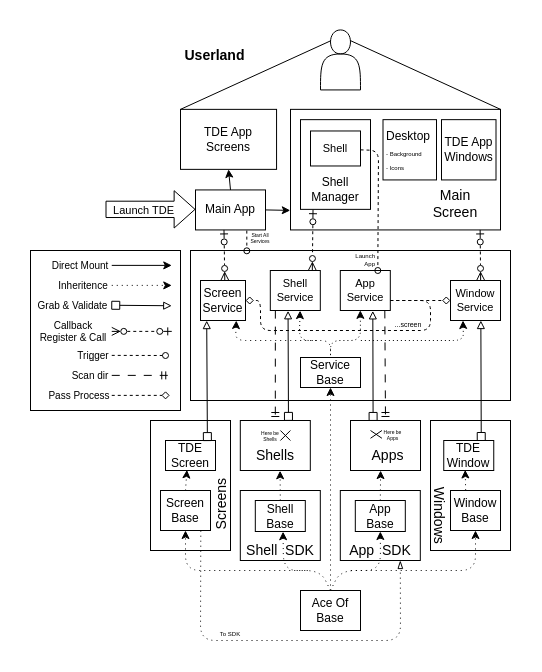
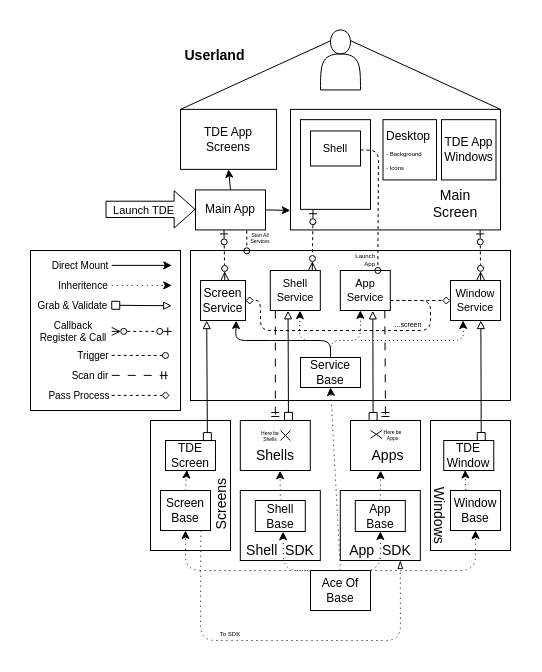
(336, 190) -> none
(266, 341) -> (266, 341)
(331, 611) -> (341, 591)
